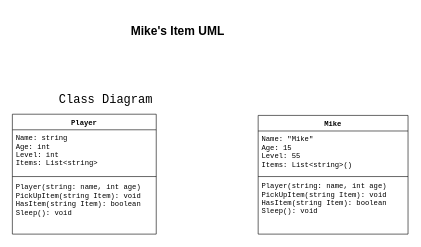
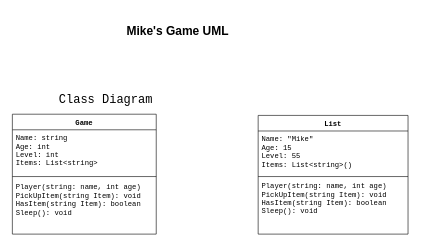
(178, 30) -> (178, 30)
(84, 122) -> (84, 122)
(333, 124) -> (333, 124)
